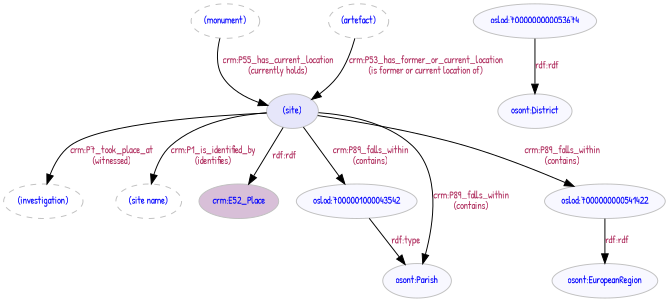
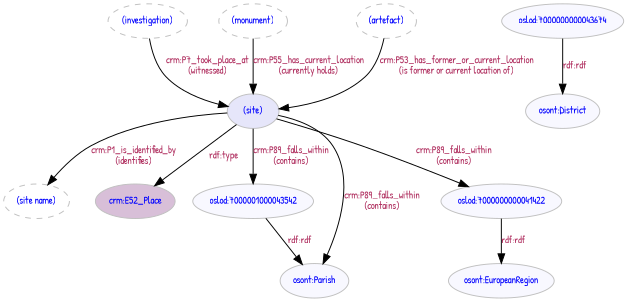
(535, 21) -> (563, 21)
(149, 124) -> (173, 83)
(284, 156) -> (224, 156)
(605, 201) -> (501, 201)
(406, 241) -> (300, 241)
